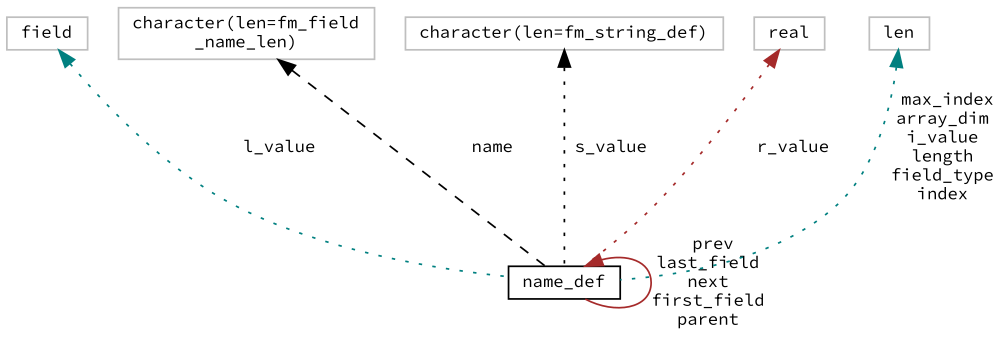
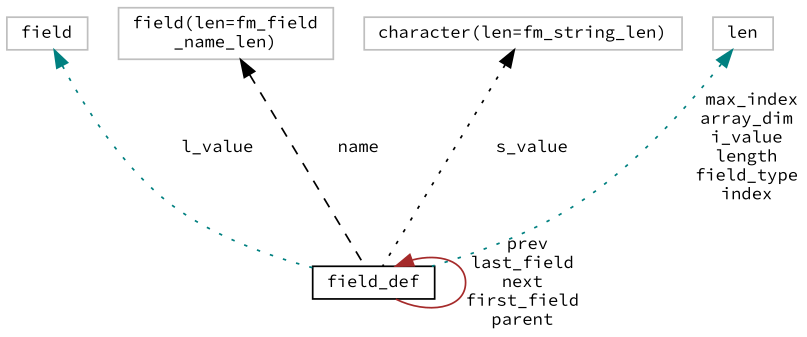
(247, 34) -> (226, 34)
(564, 34) -> (523, 34)
(789, 34) -> none
(564, 283) -> (374, 283)
